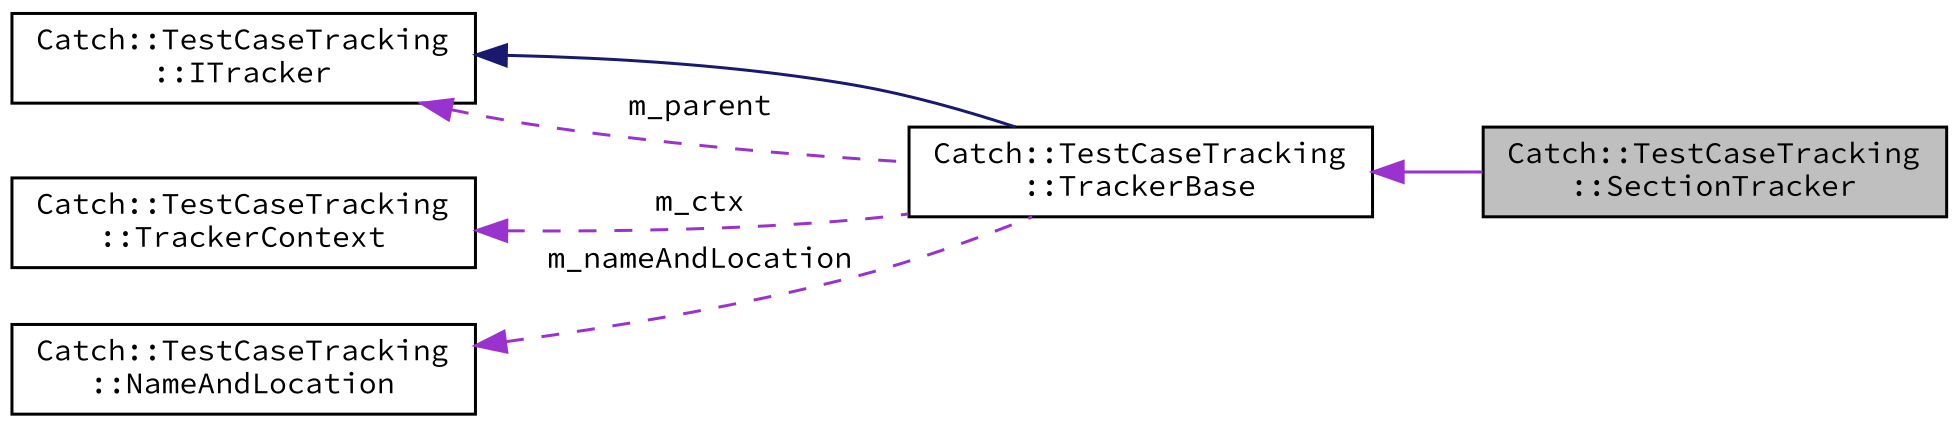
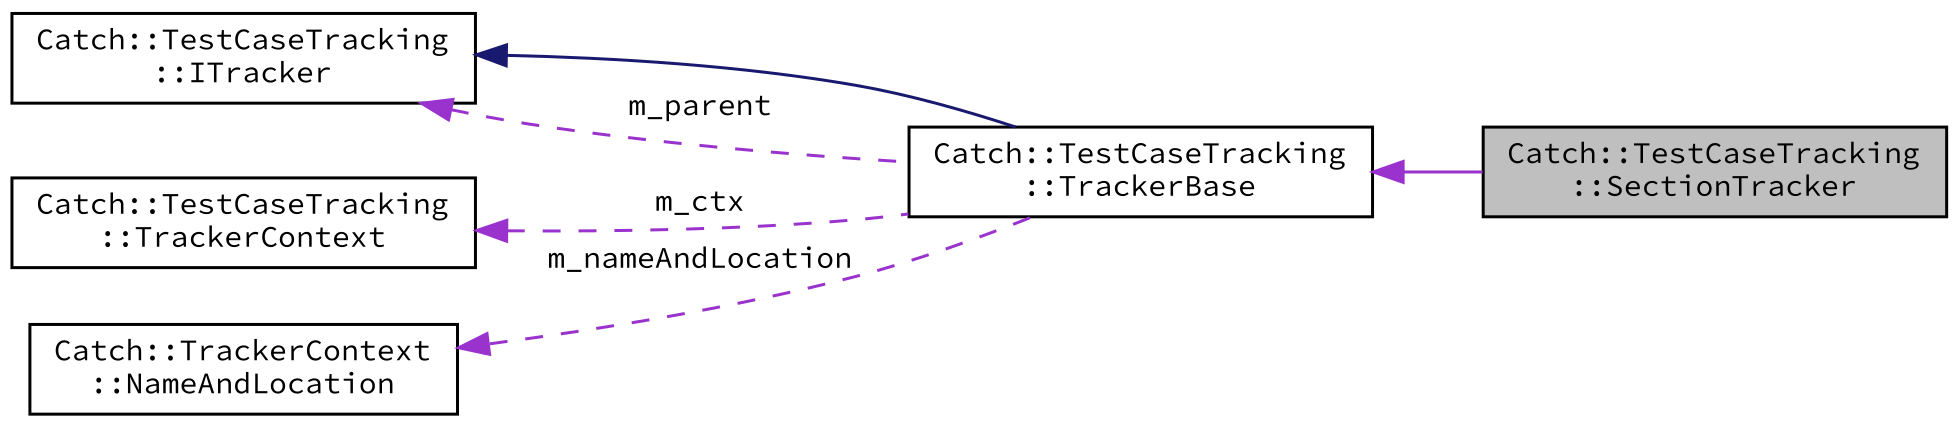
(244, 369) -> (244, 369)
